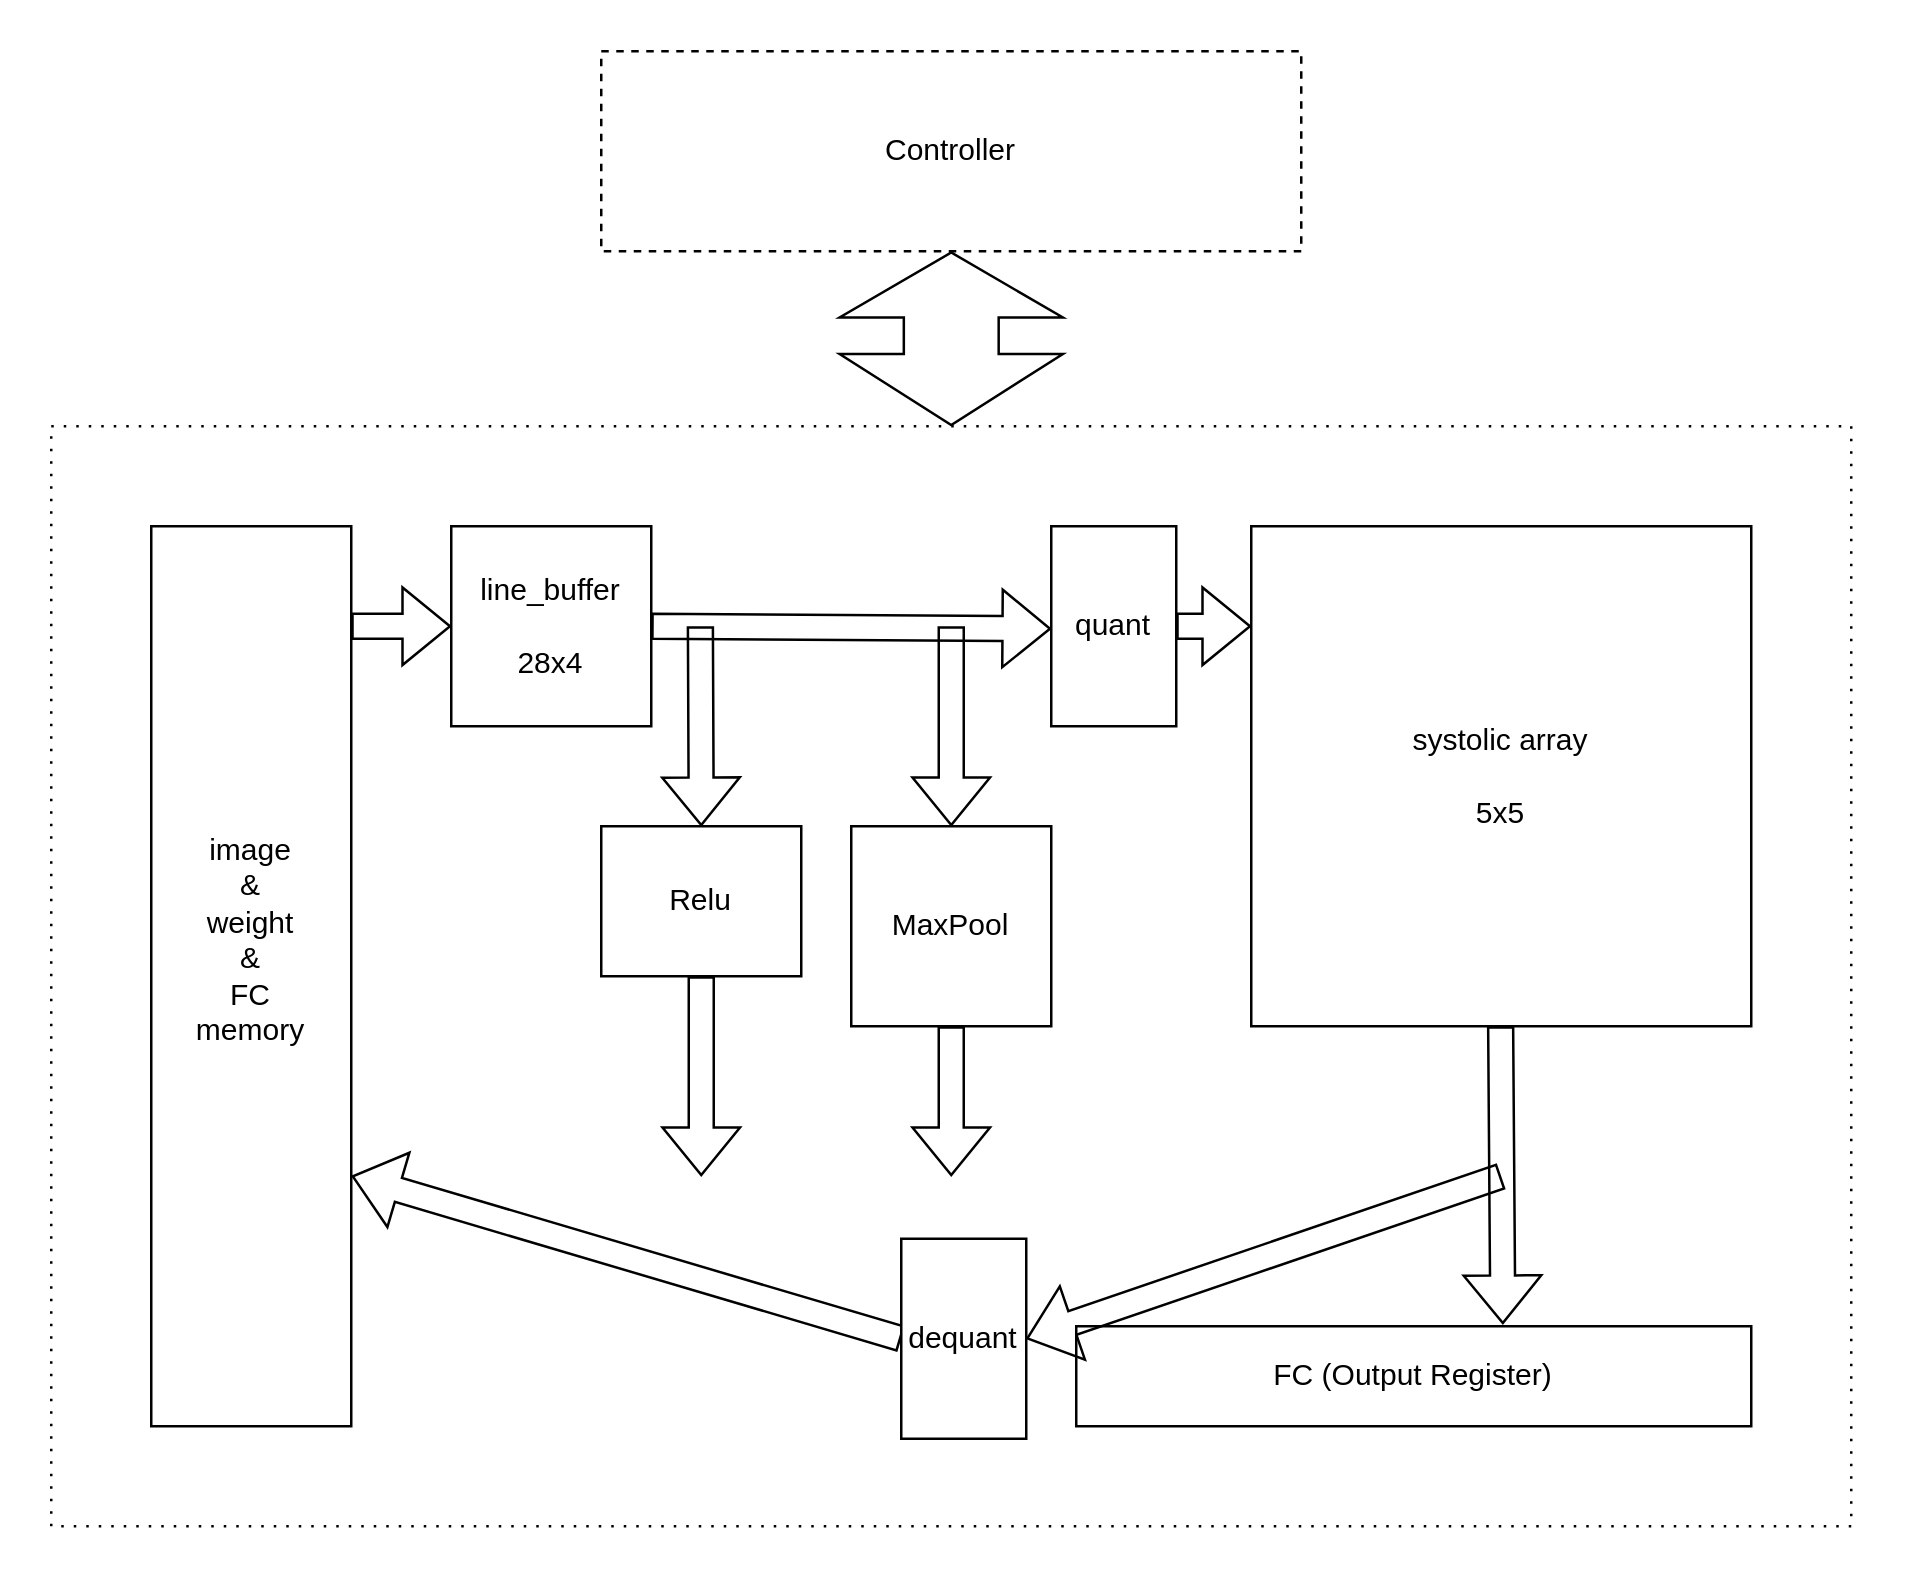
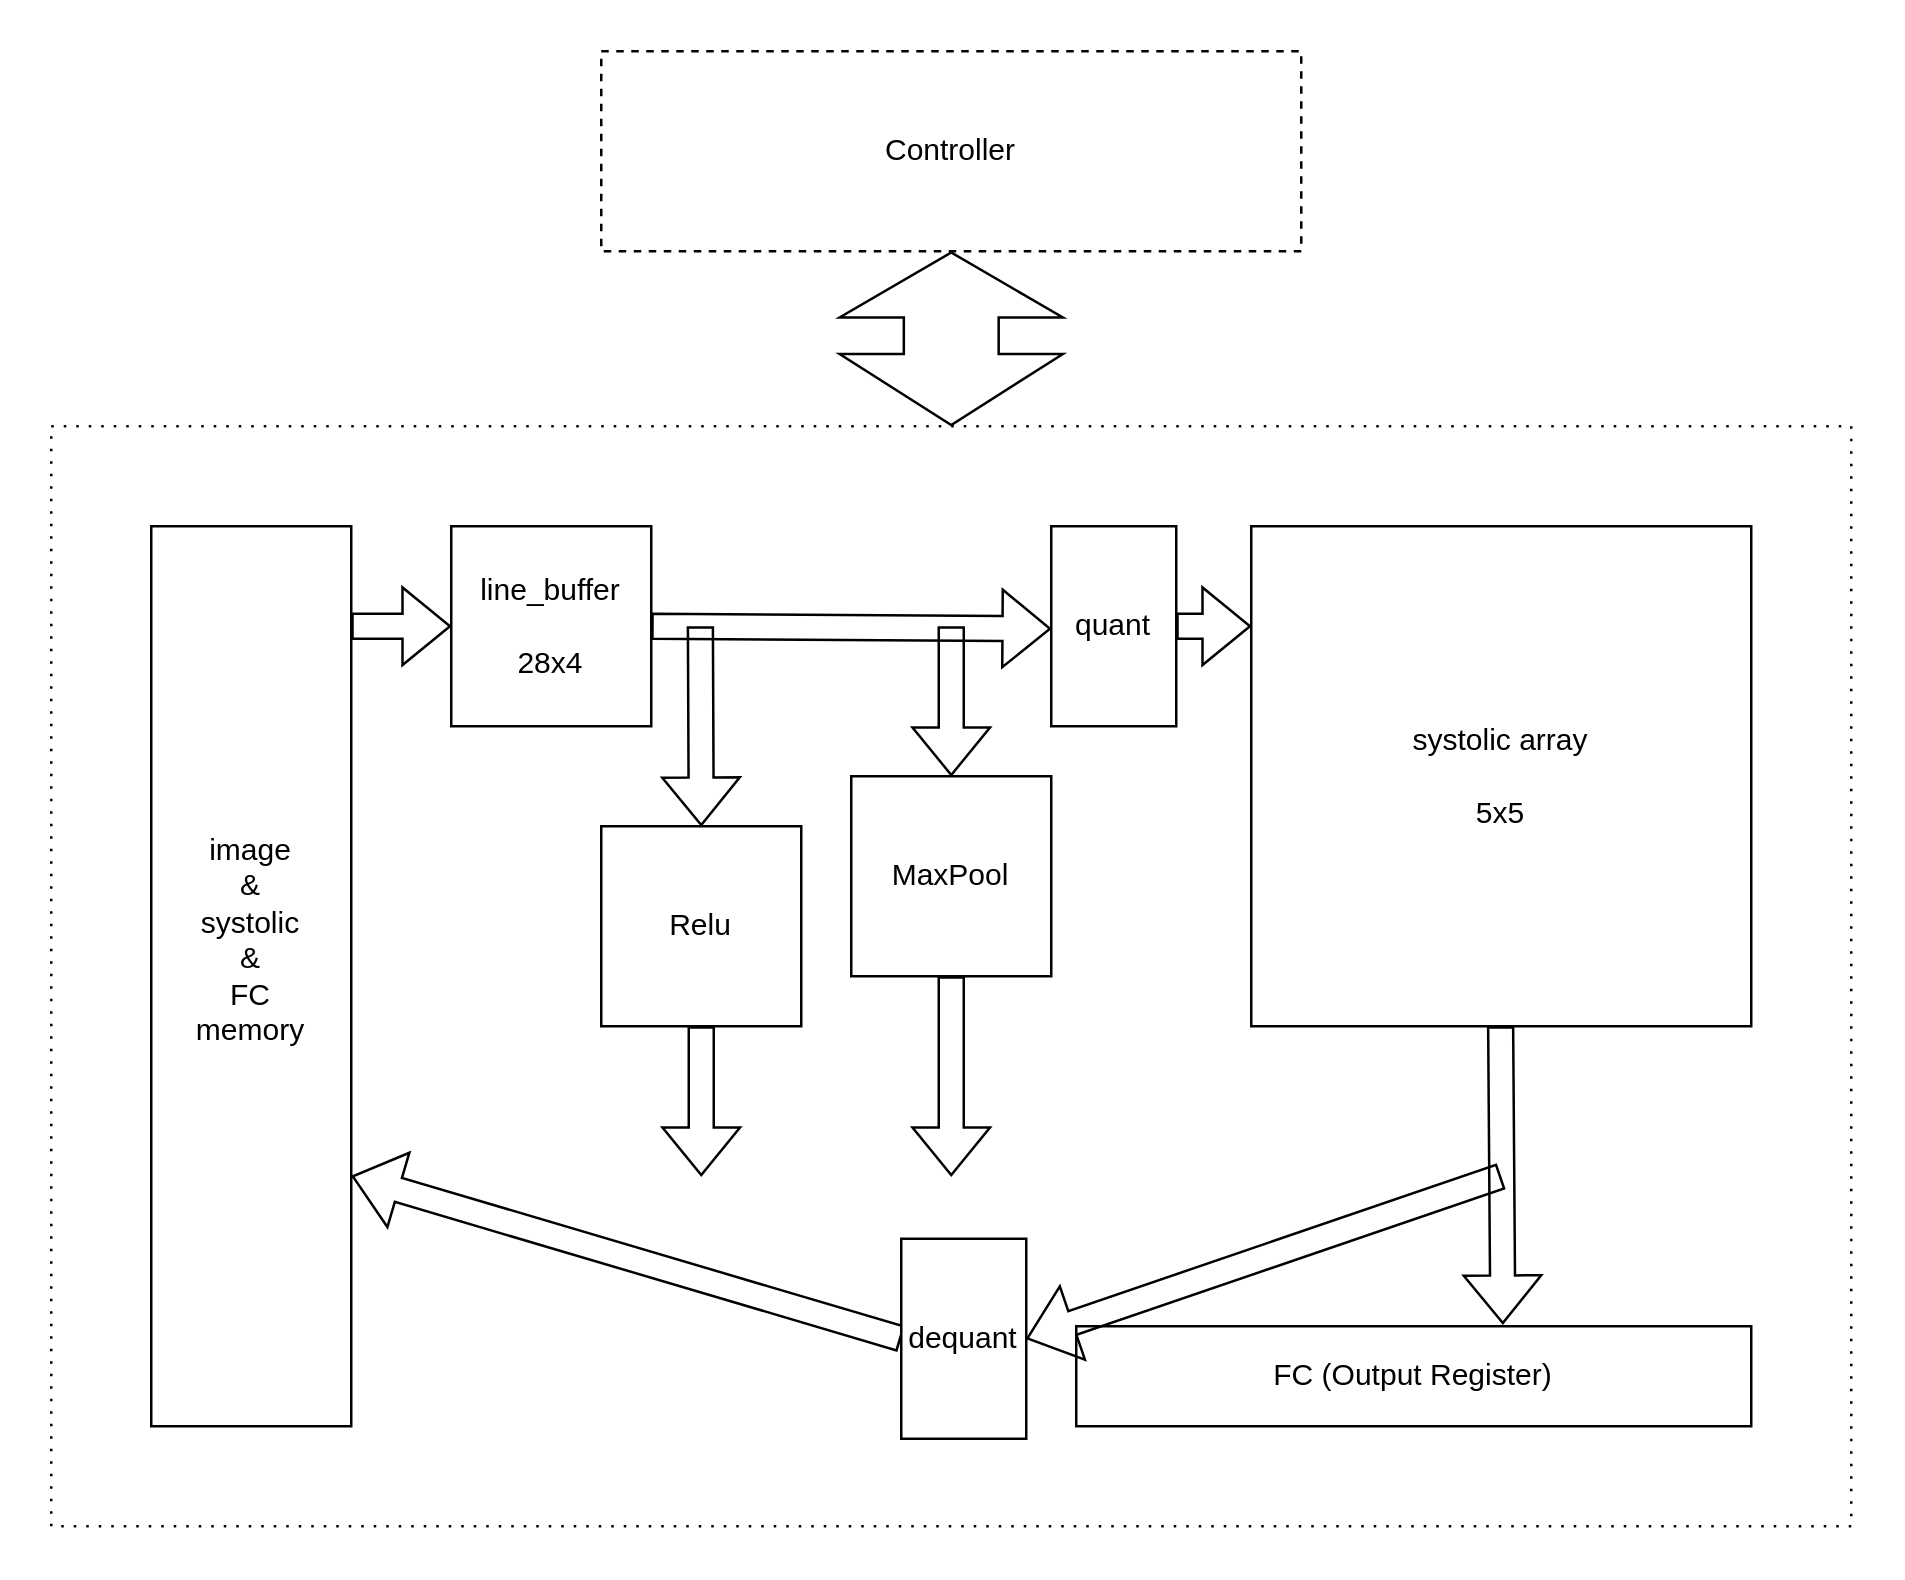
(701, 901) -> (701, 926)
(951, 926) -> (951, 876)
(251, 976) -> (251, 976)
